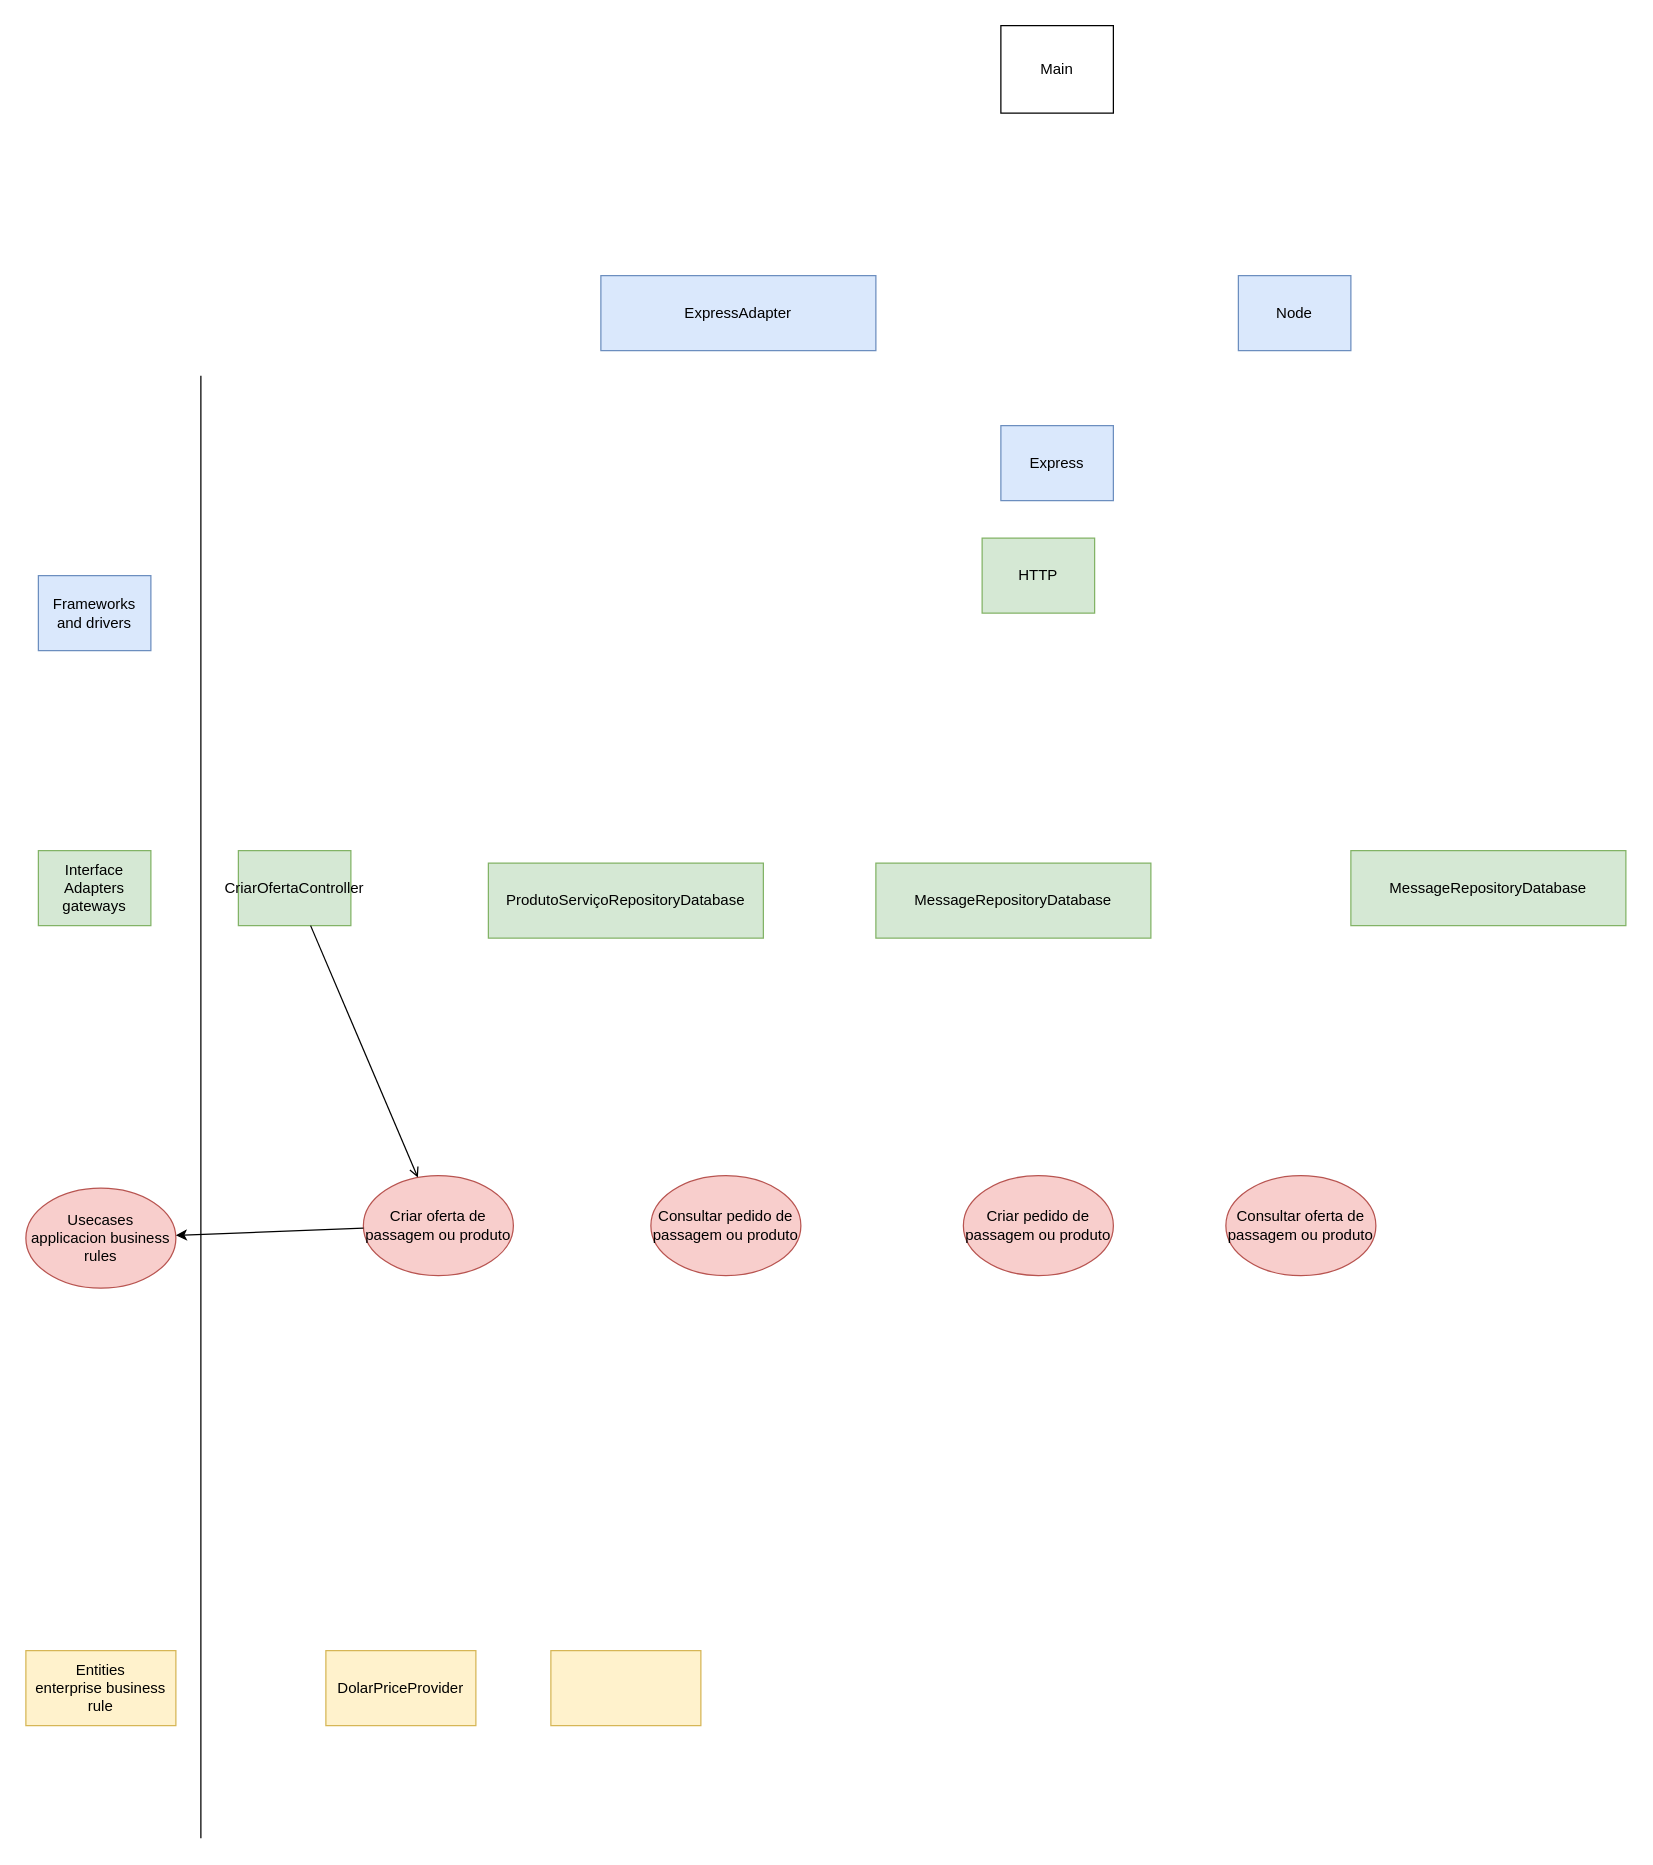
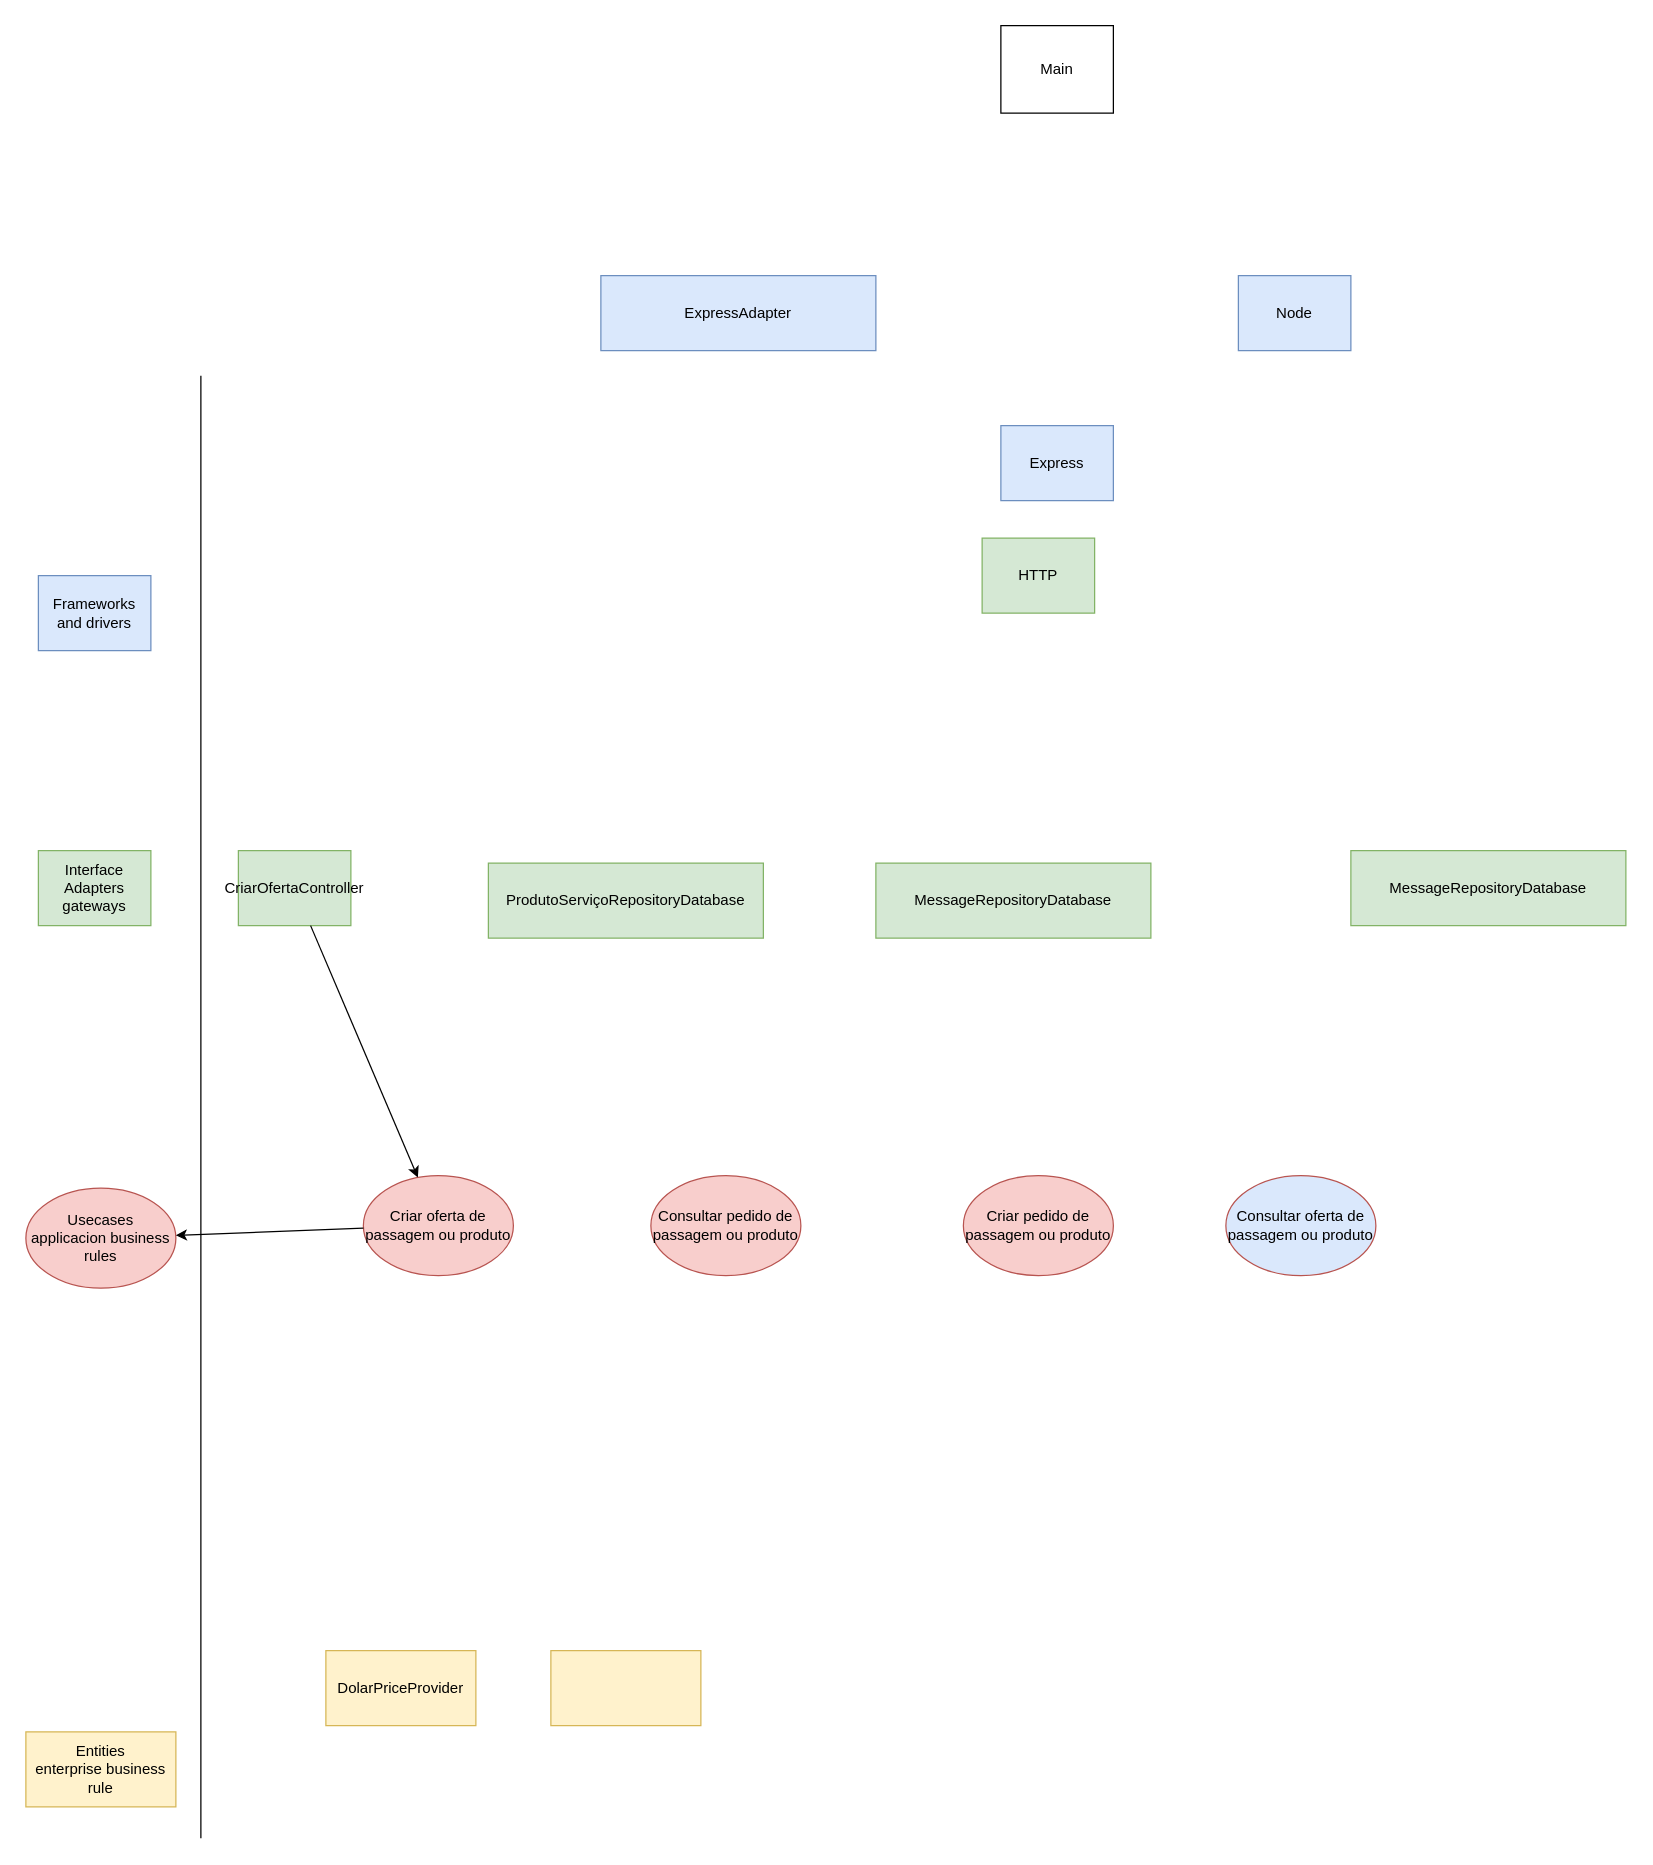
(414, 1169) -> (413, 1167)
(1301, 1226) -> (1301, 1226)
(101, 1688) -> (101, 1769)
